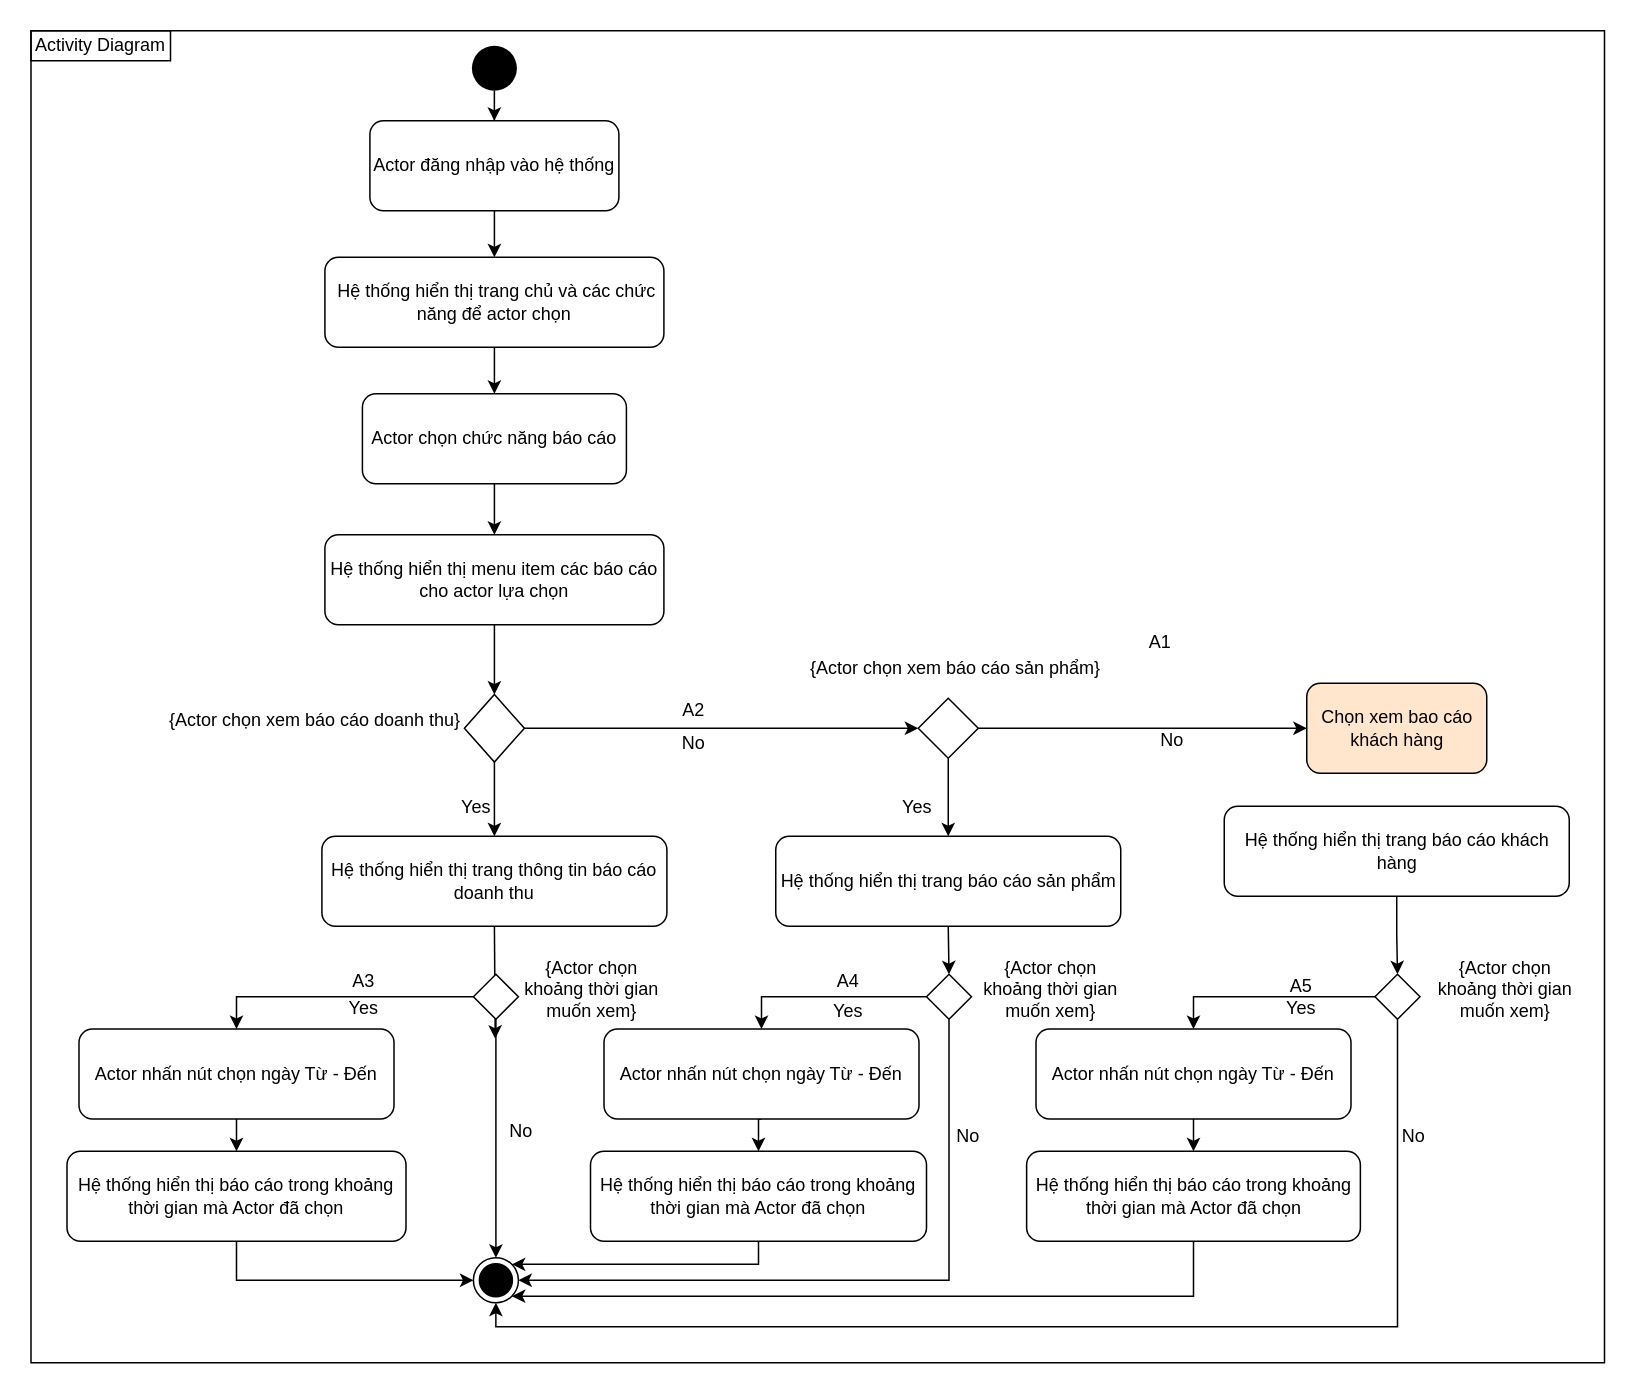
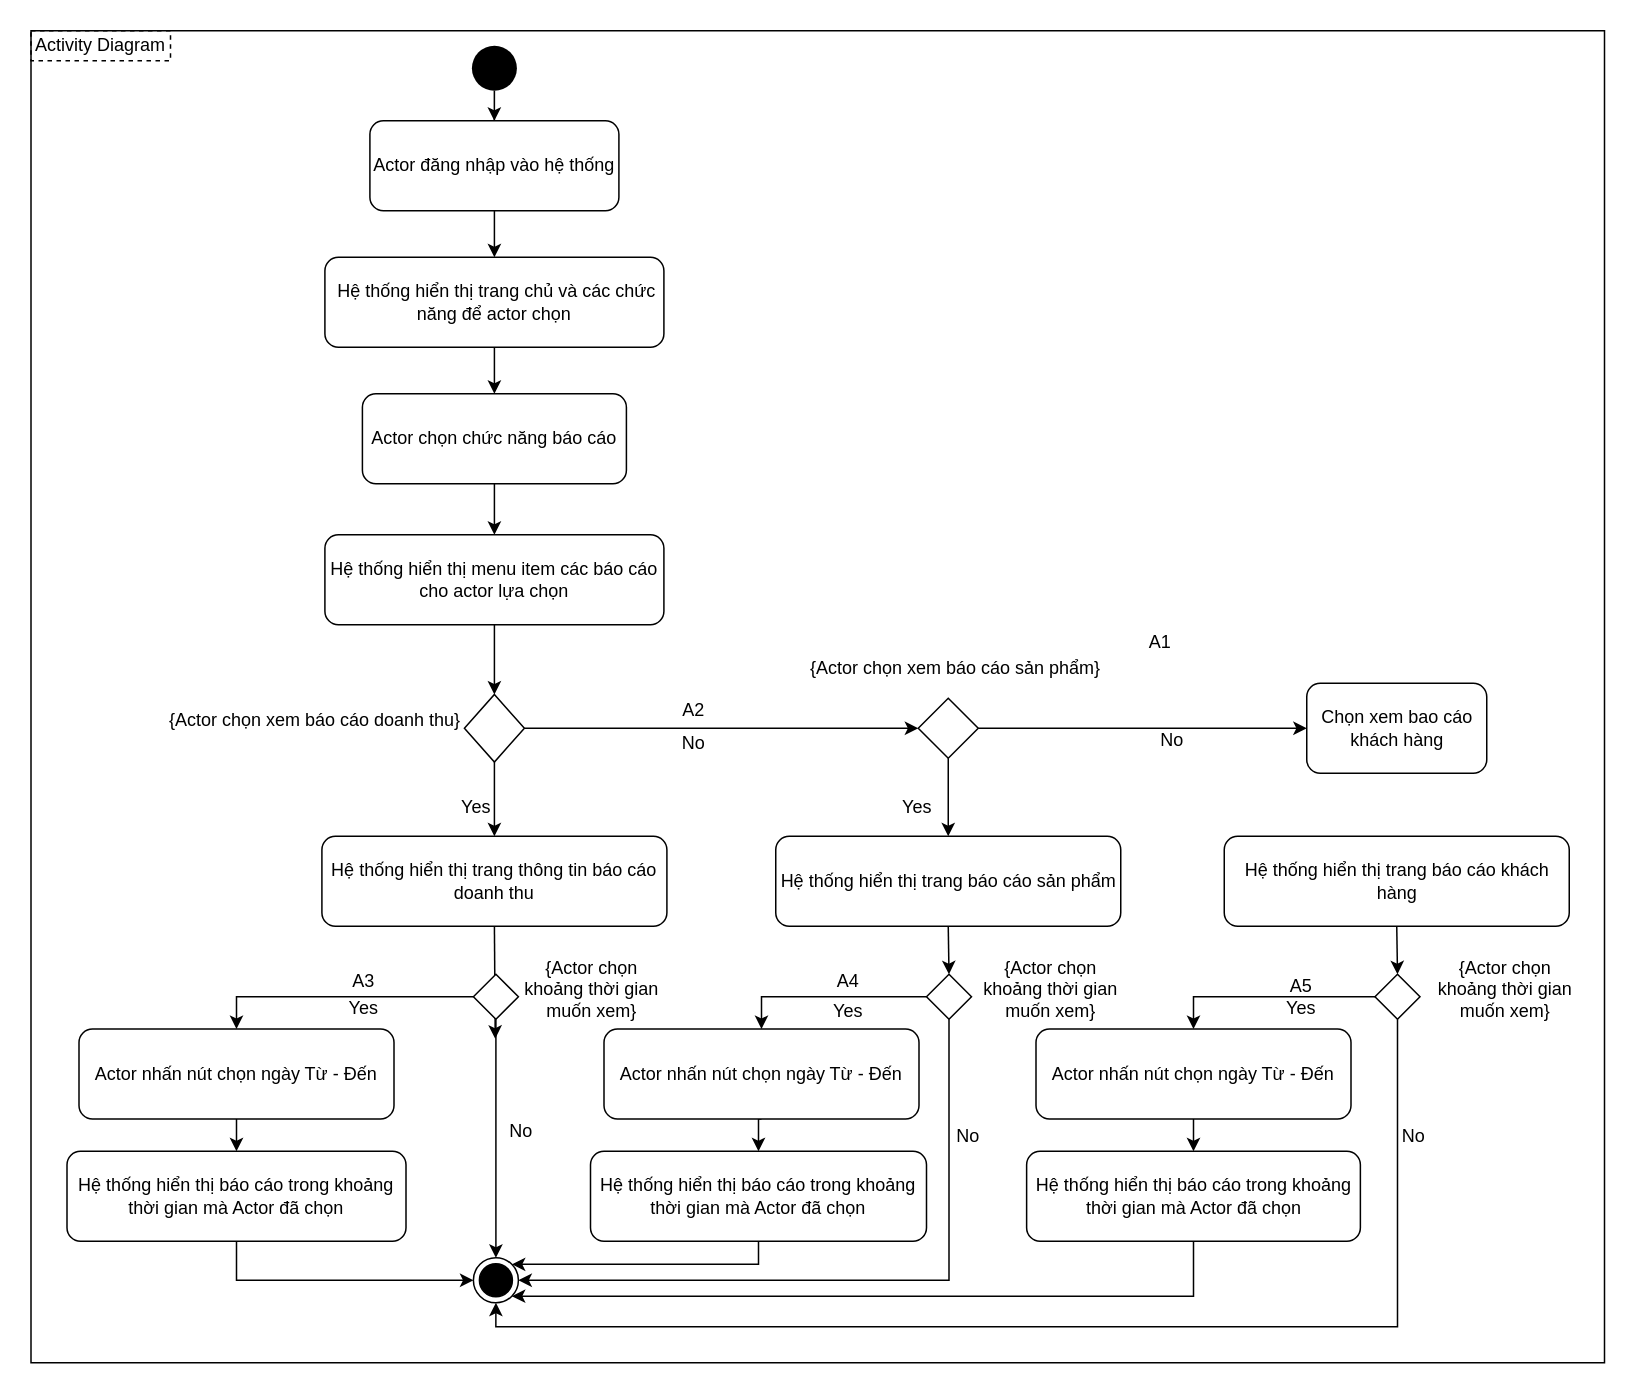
(101, 46) -> (101, 46)
(1397, 728) -> (1397, 728)
(1397, 851) -> (1397, 881)
